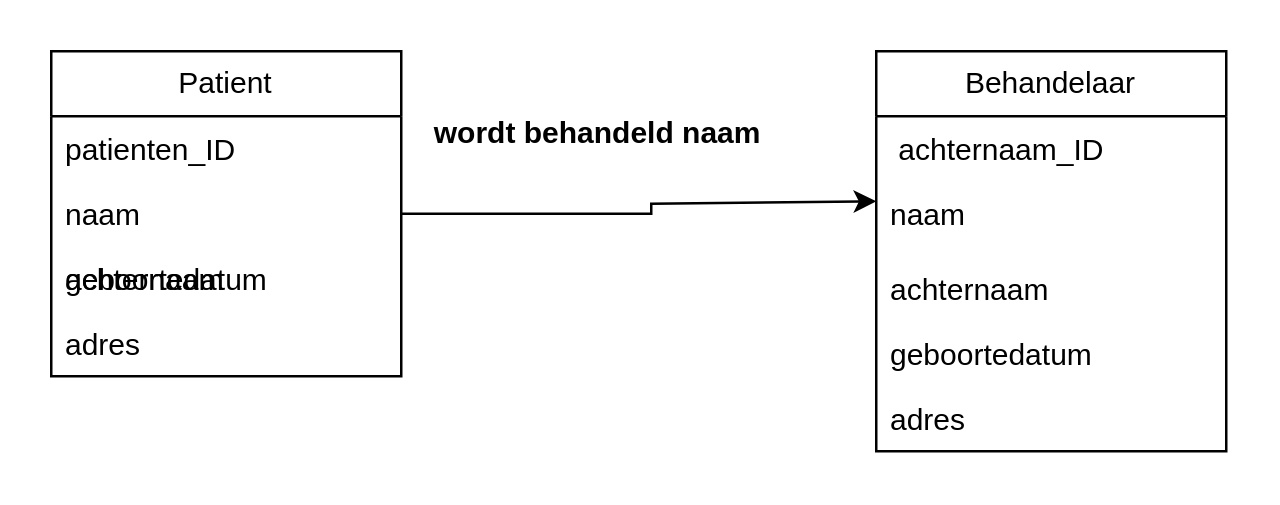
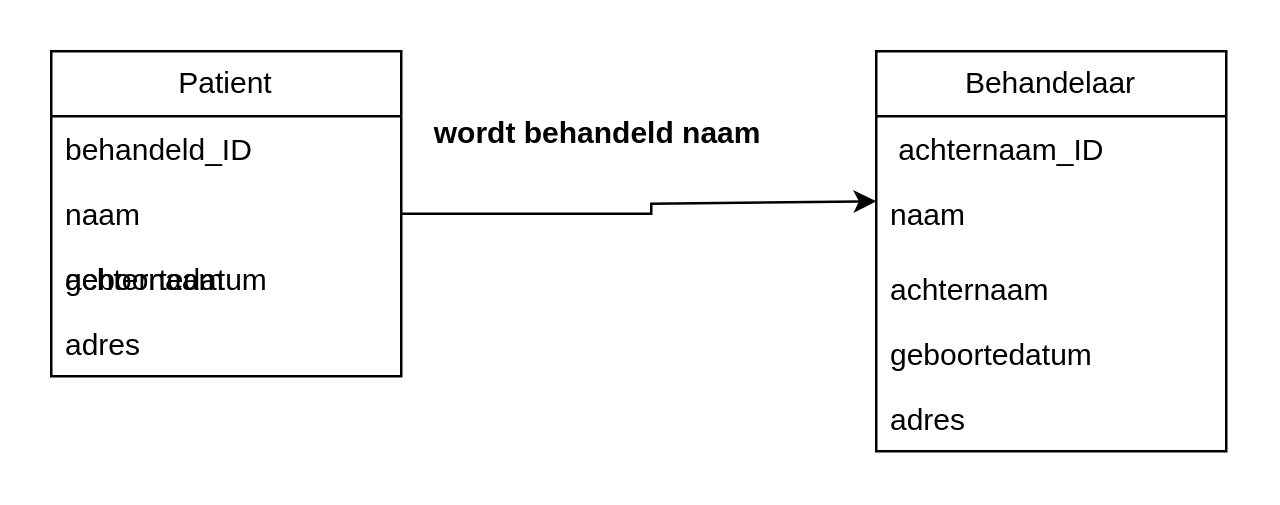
(163, 152) -> (163, 152)
